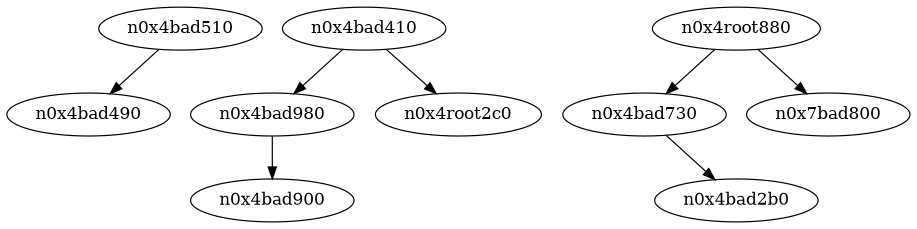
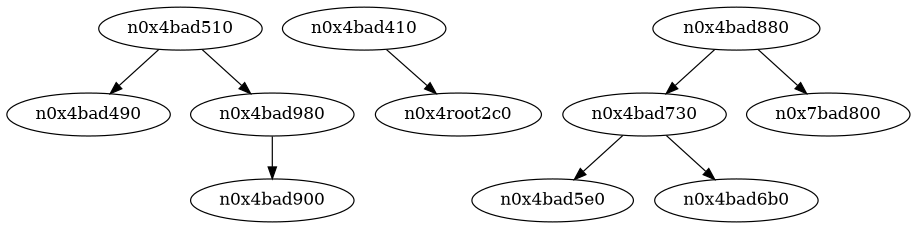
(736, 29) -> (736, 29)
(323, 68) -> (222, 68)
none -> (553, 200)
(736, 200) -> (736, 200)
